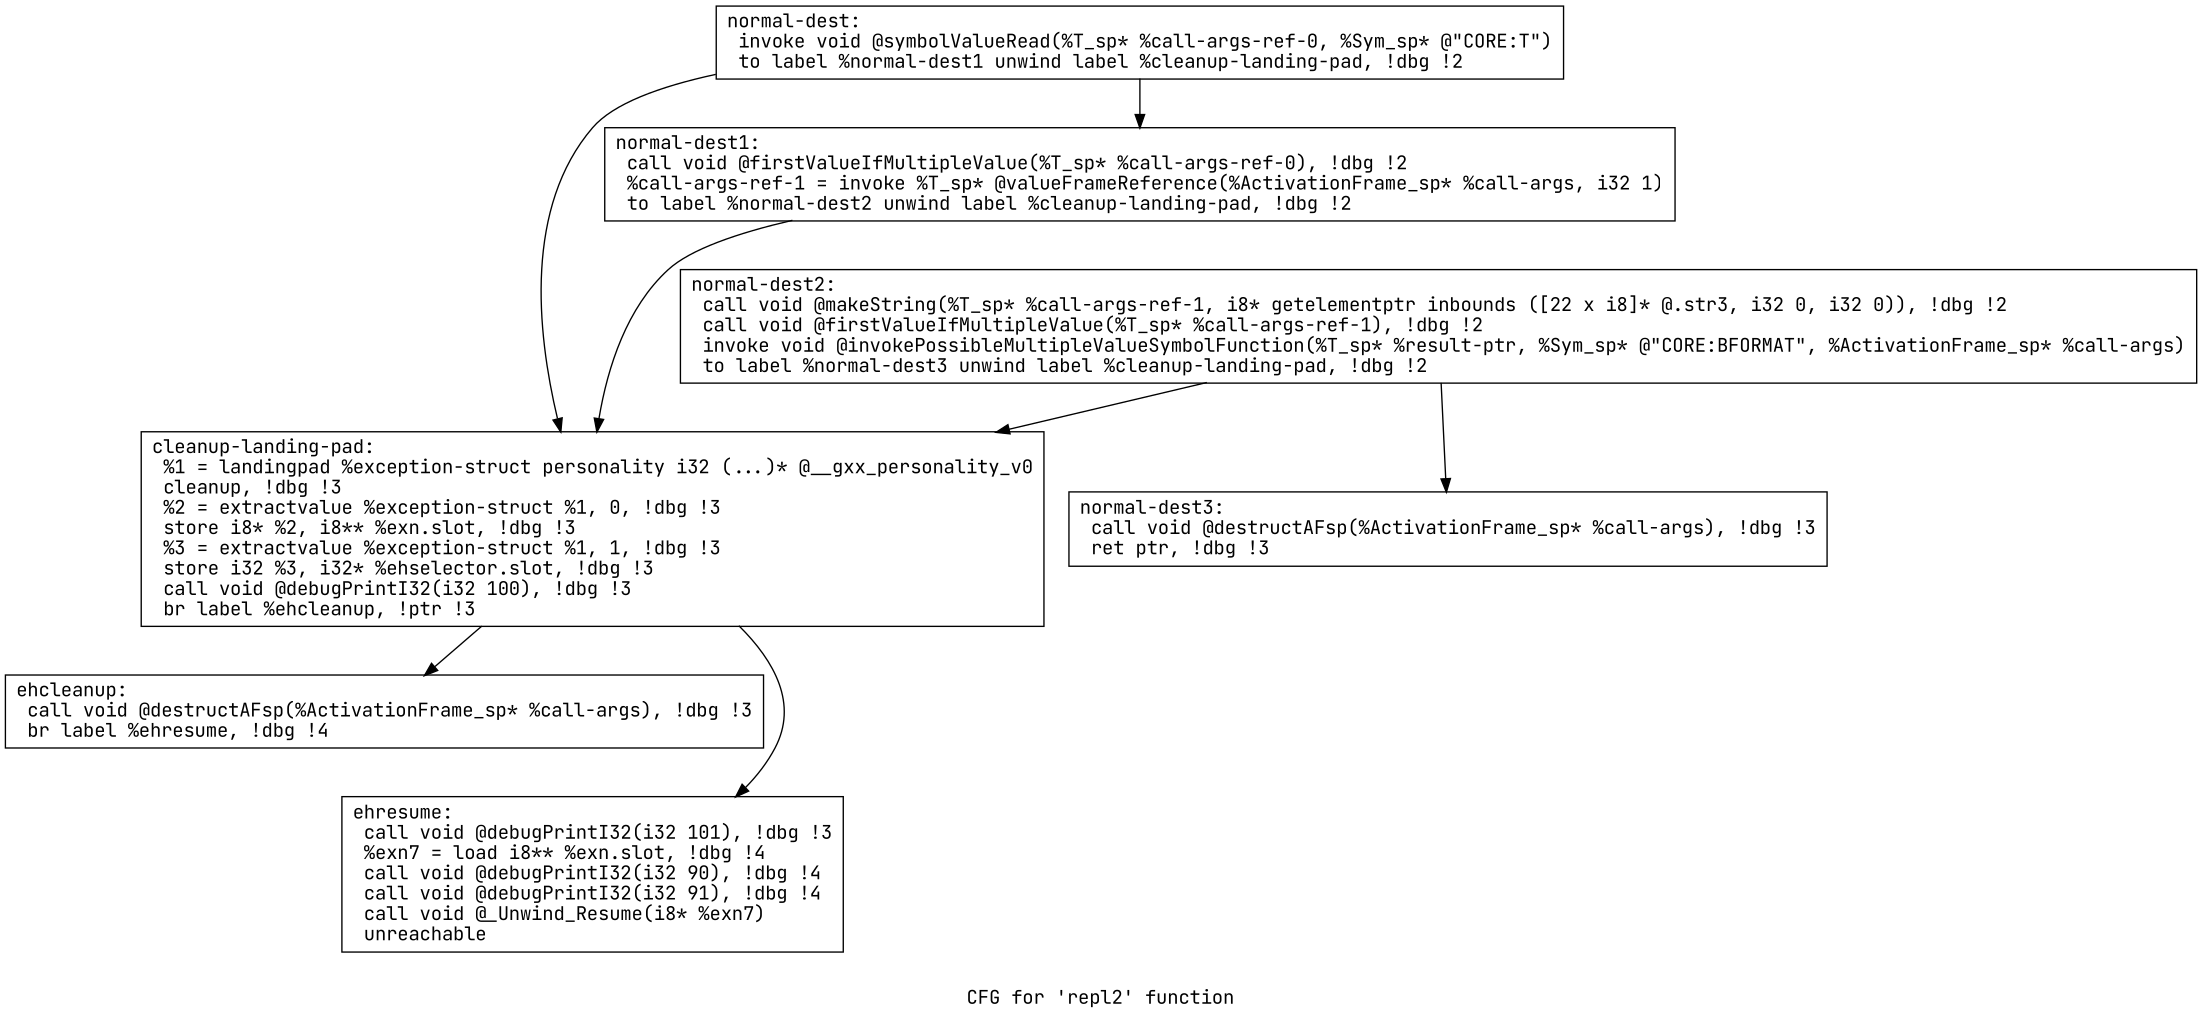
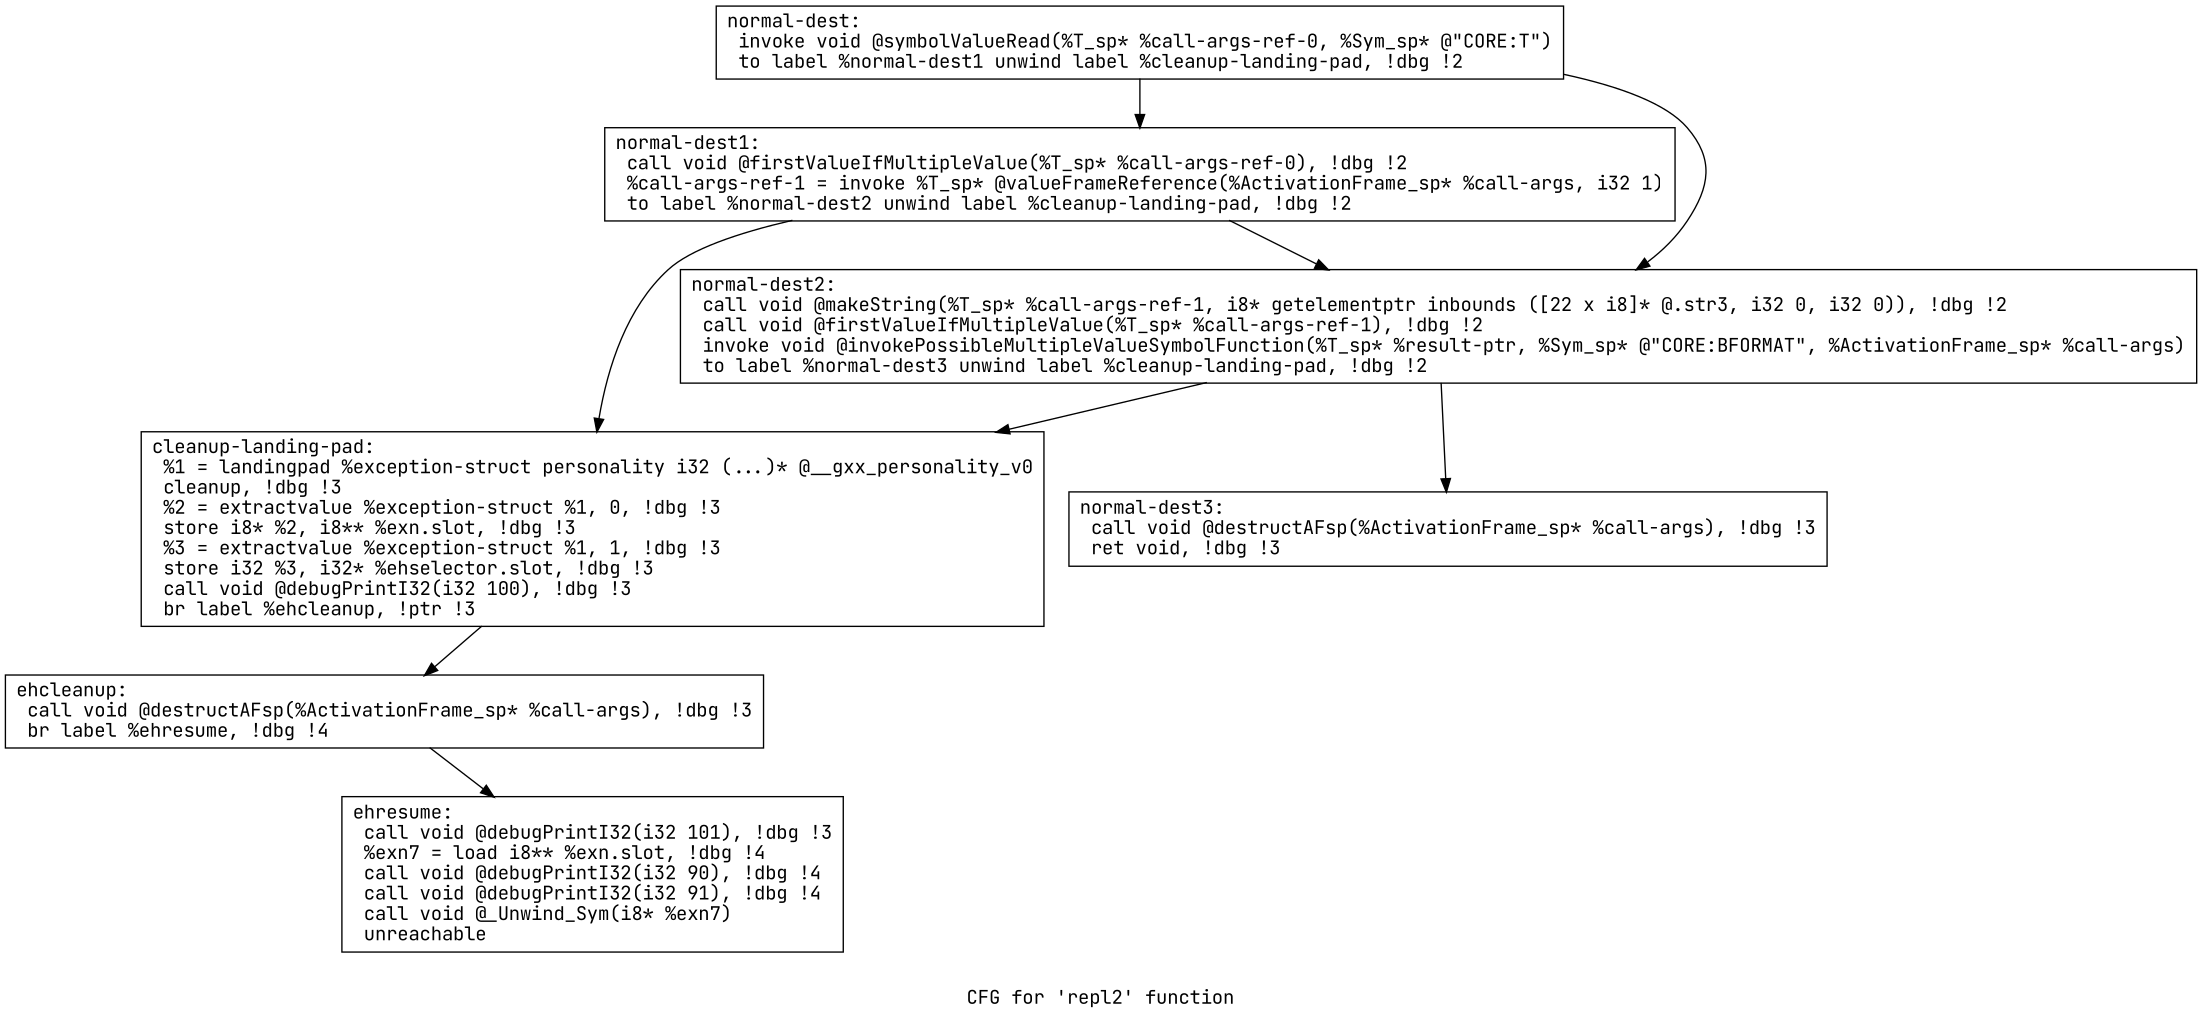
(554, 201) -> (1694, 137)
none -> (1273, 242)
(1175, 549) -> (1180, 549)
(784, 705) -> (456, 768)
(559, 914) -> (543, 914)
